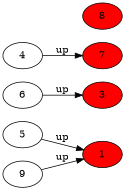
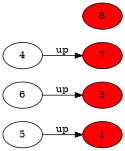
(23, 174) -> none
